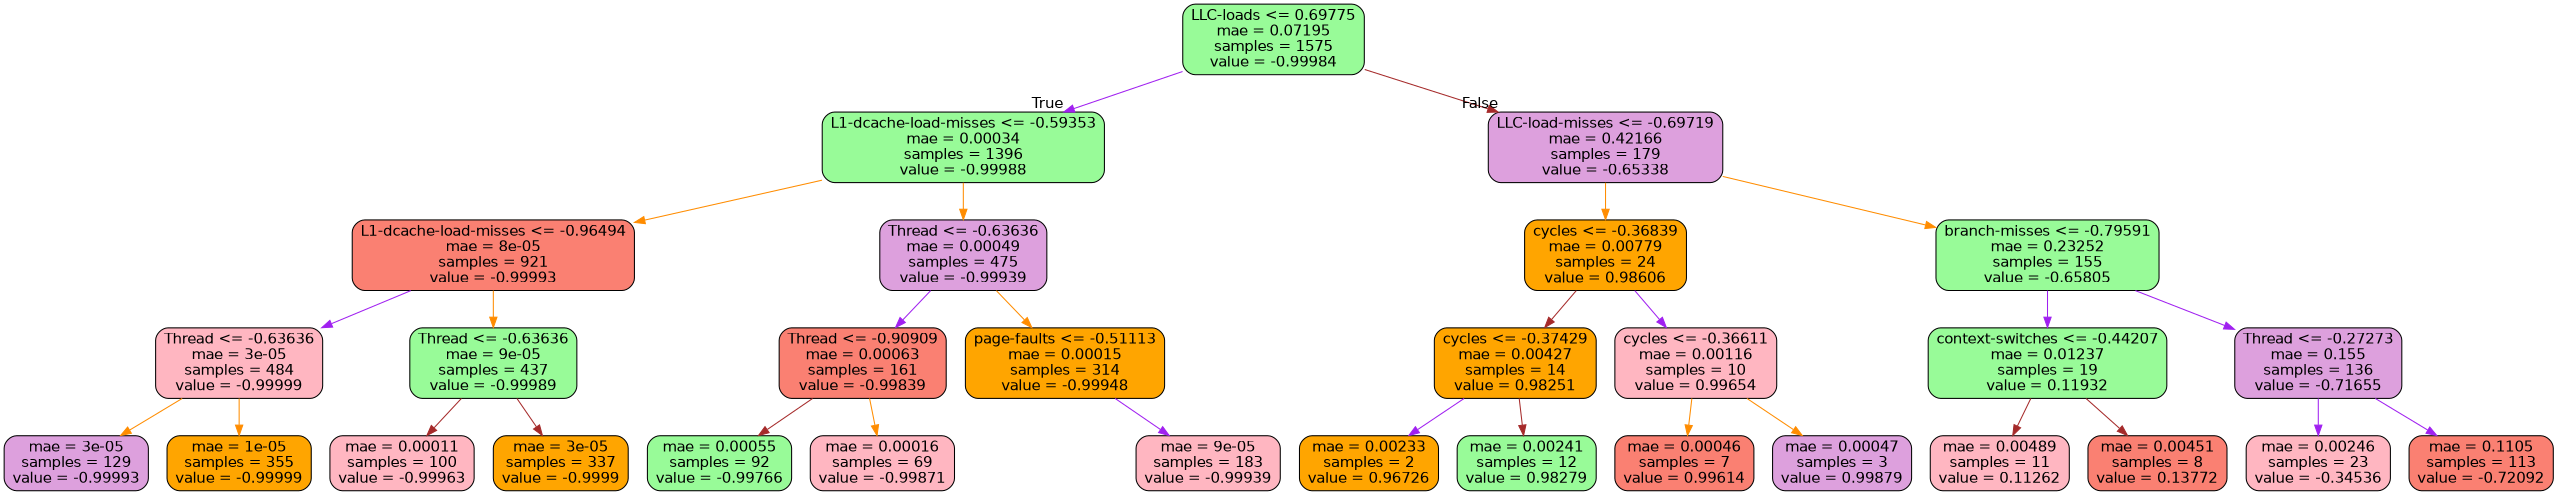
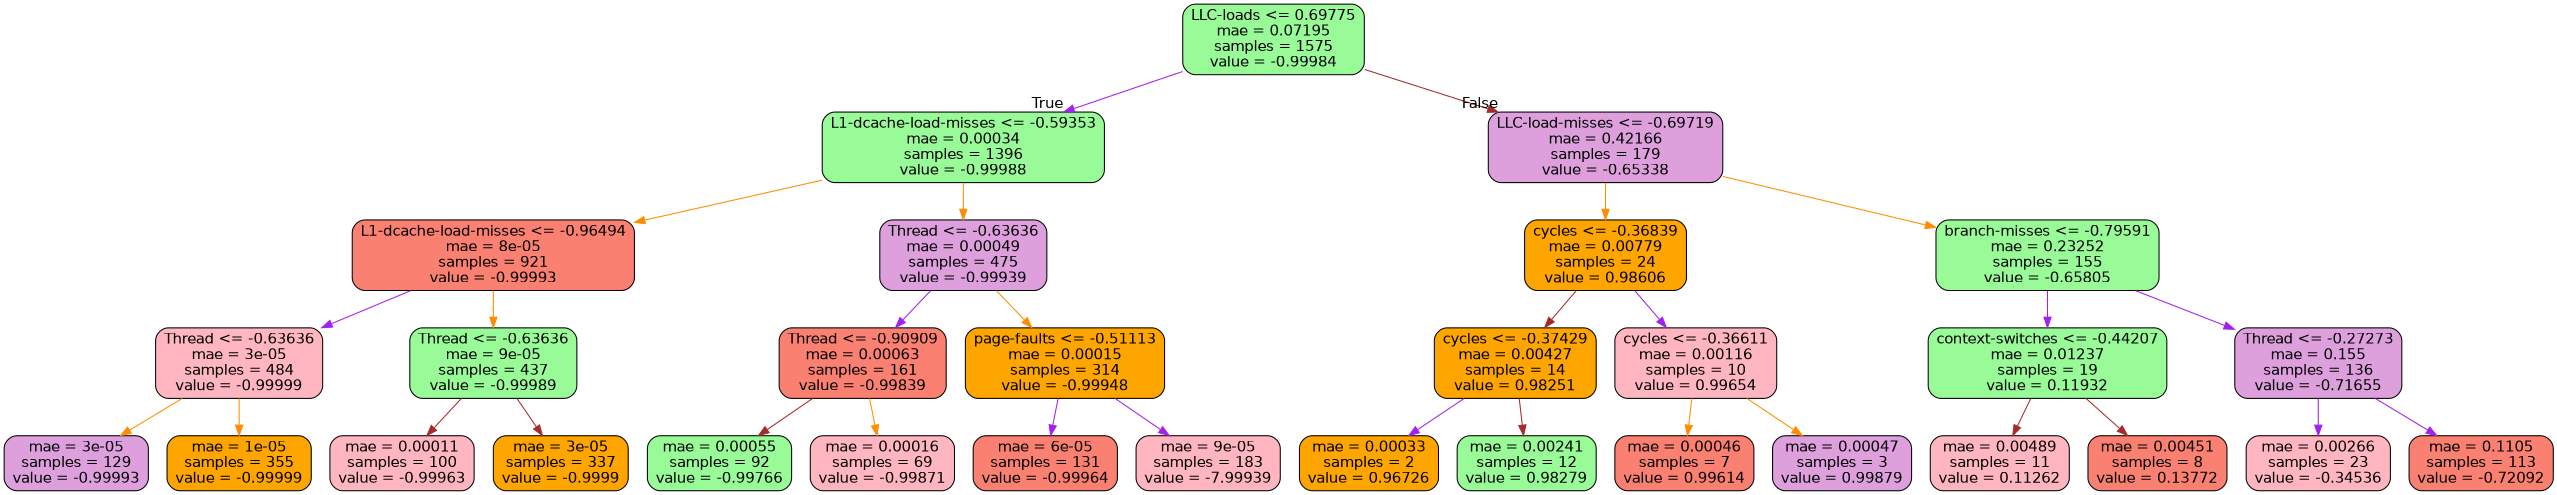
none -> (1045, 463)
(1208, 463) -> (1208, 463)
(1369, 463) -> (1369, 463)
(2318, 463) -> (2318, 463)
